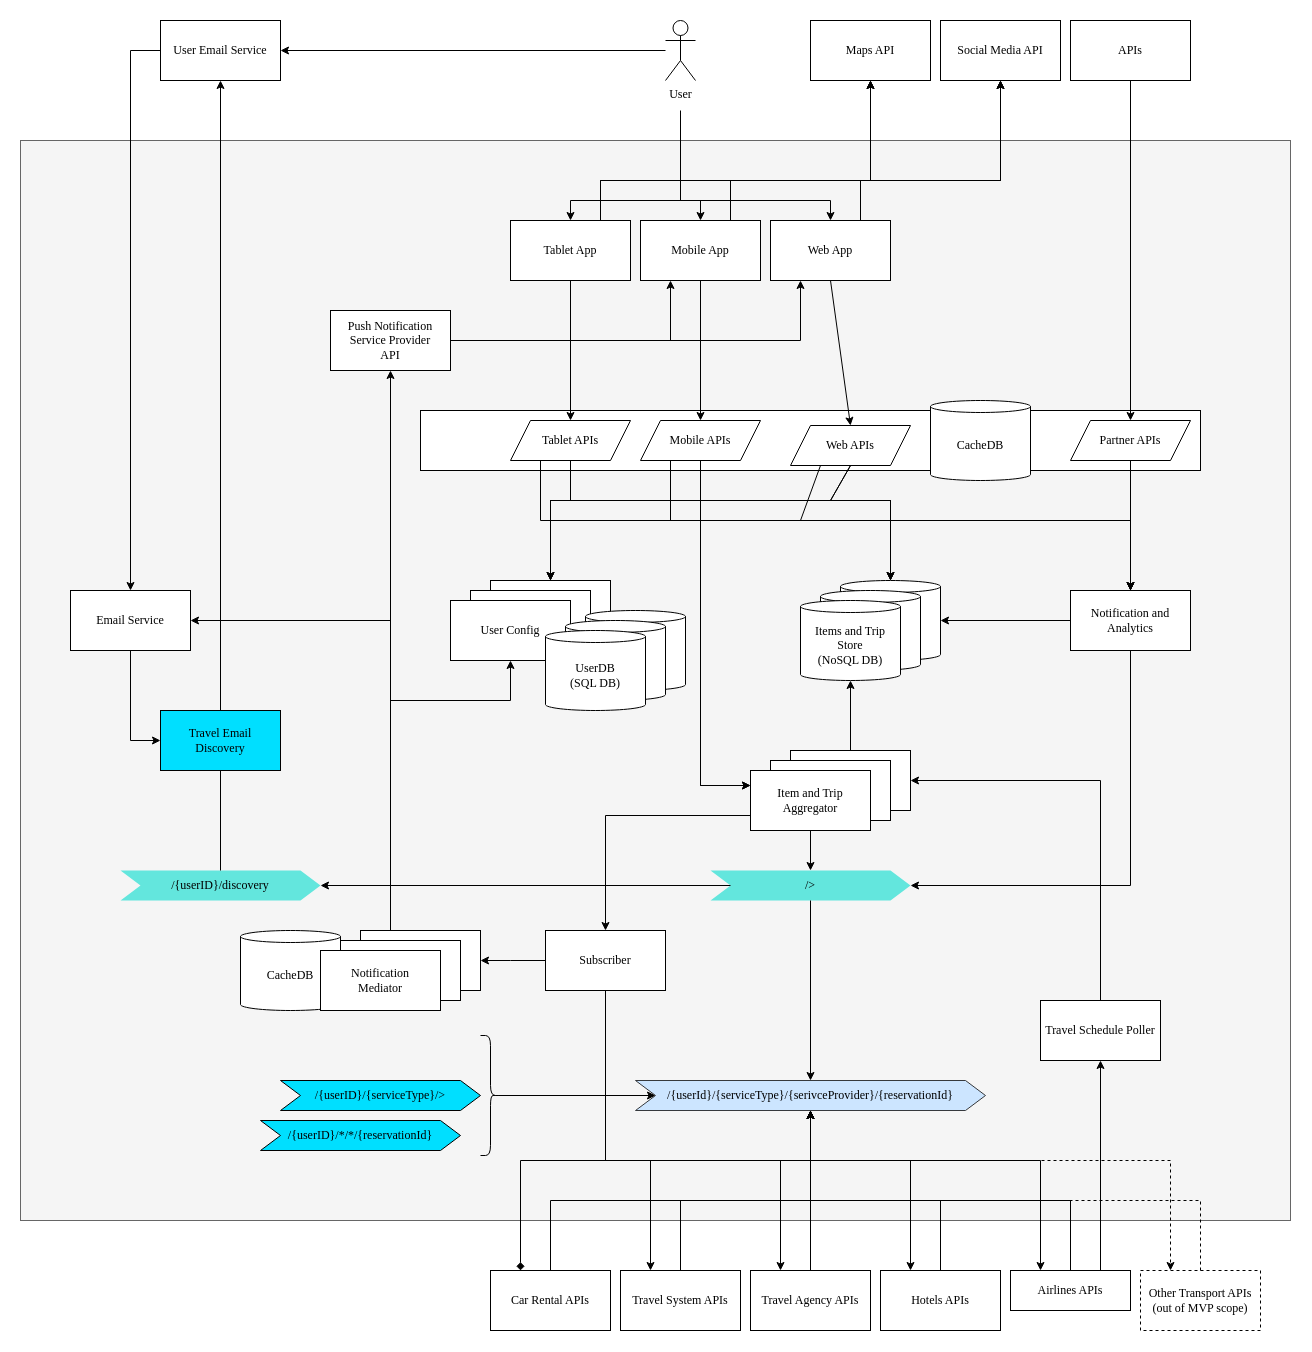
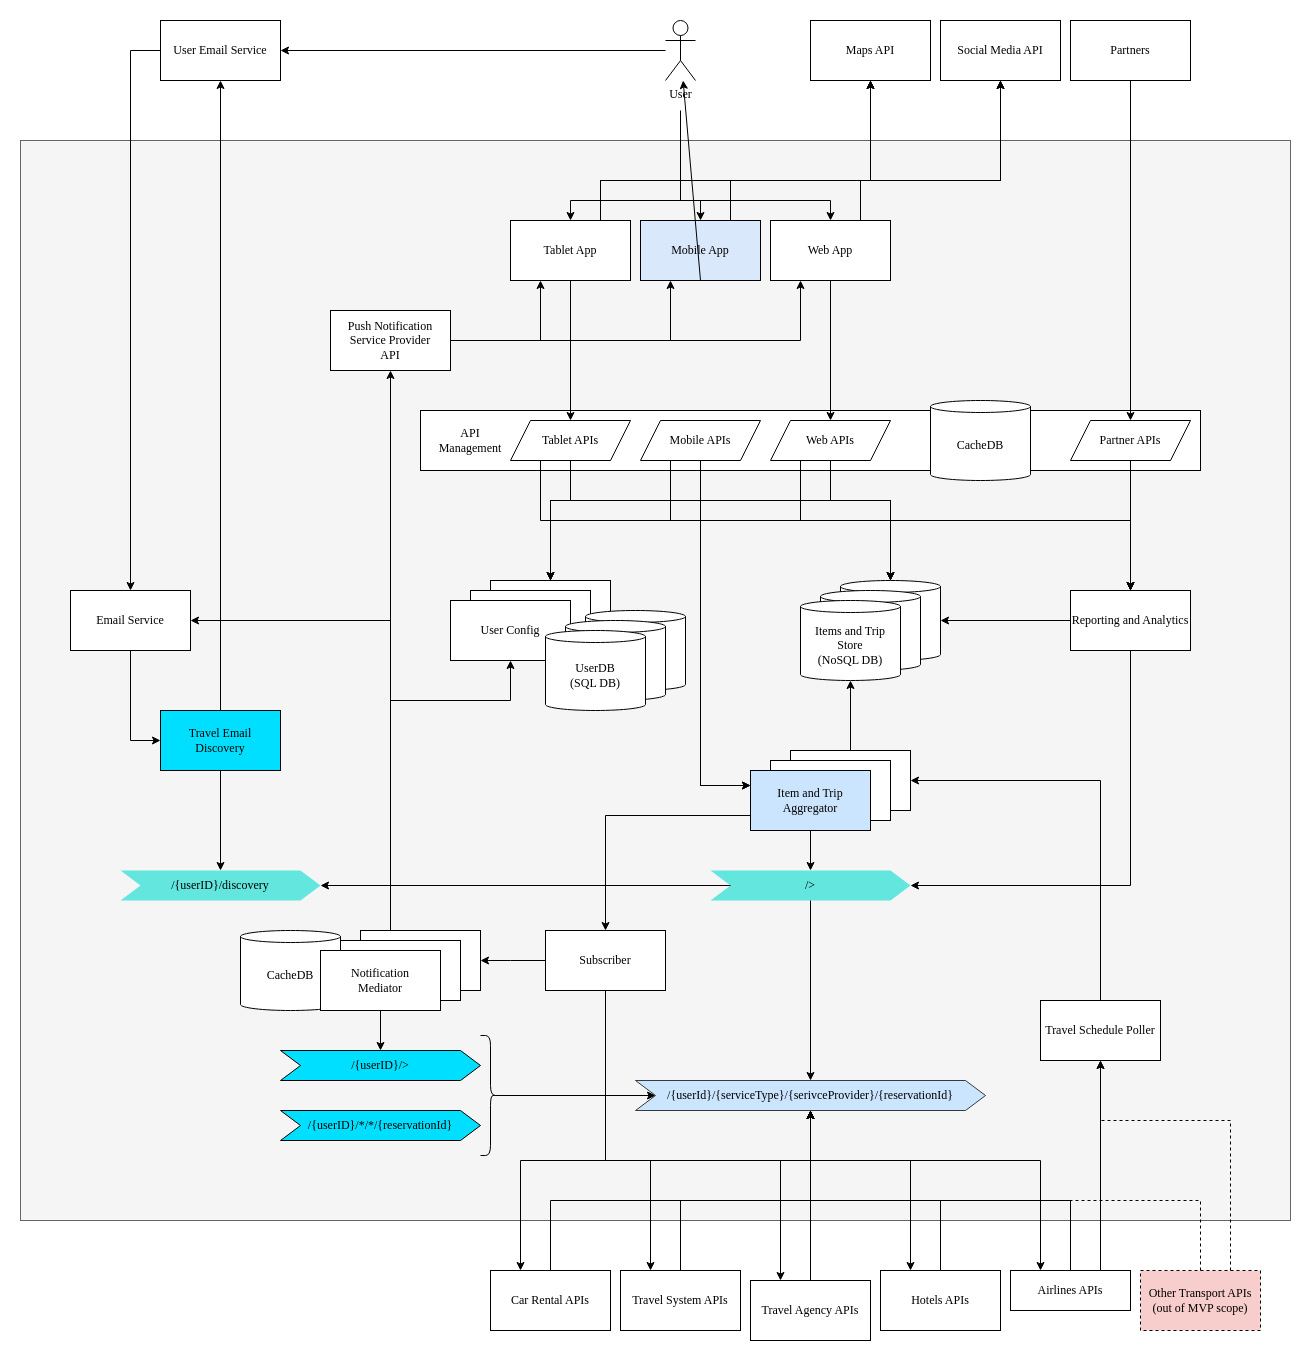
(1131, 51) -> (1131, 51)
(701, 251) -> (701, 251)
none -> (541, 313)
(701, 347) -> (692, 184)
none -> (471, 441)
(851, 446) -> (831, 441)
(1131, 621) -> (1131, 621)
(811, 801) -> (811, 801)
(221, 865) -> (221, 862)
none -> (381, 1027)
none -> (381, 1066)
(381, 1096) -> none
none -> (1231, 1132)
(361, 1136) -> (381, 1126)
(1158, 1161) -> none
(521, 1262) -> (521, 1262)
(811, 1301) -> (811, 1311)
(1201, 1301) -> (1201, 1301)
